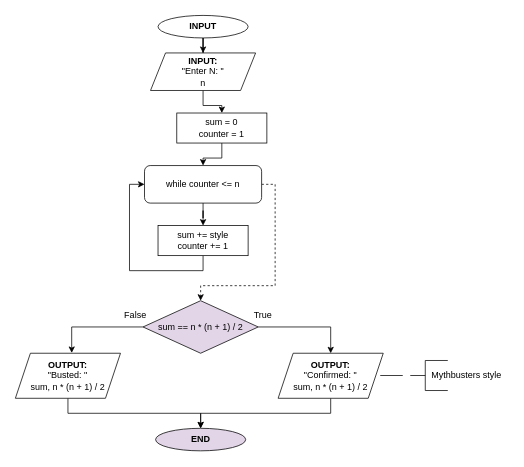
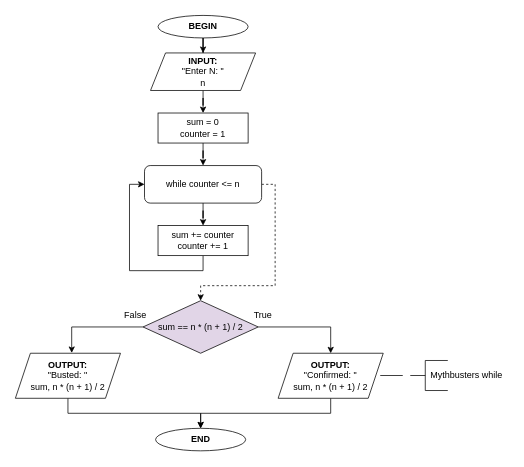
(203, 27) -> (203, 27)
(222, 128) -> (203, 128)
(203, 240) -> (203, 240)
(466, 375) -> (466, 375)
(200, 439) -> (200, 439)
